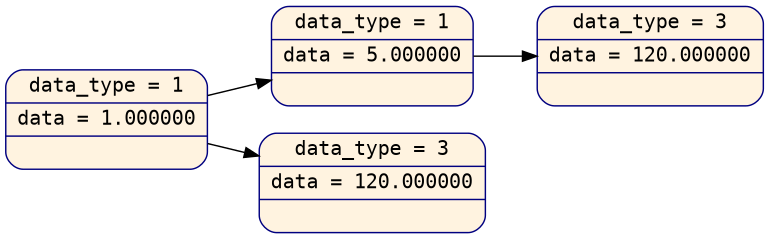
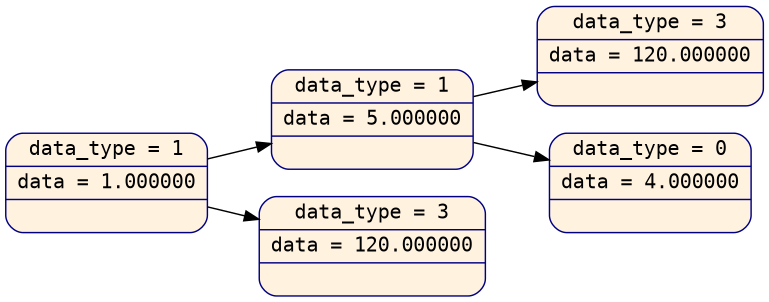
none -> (650, 183)
